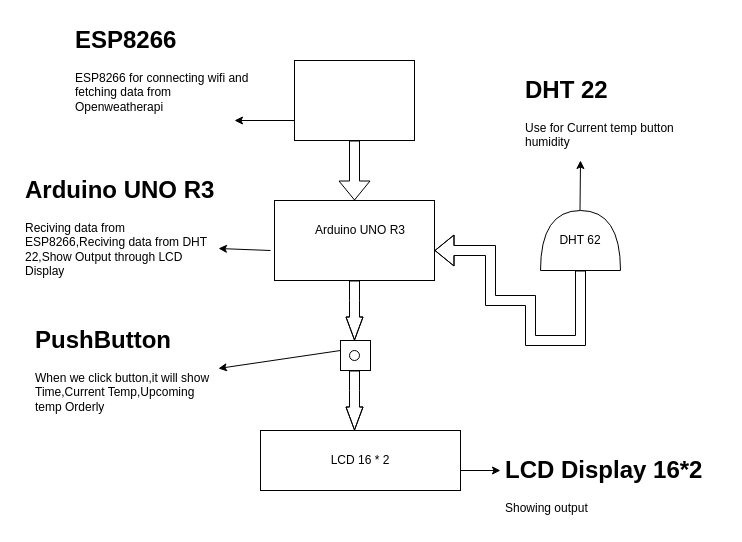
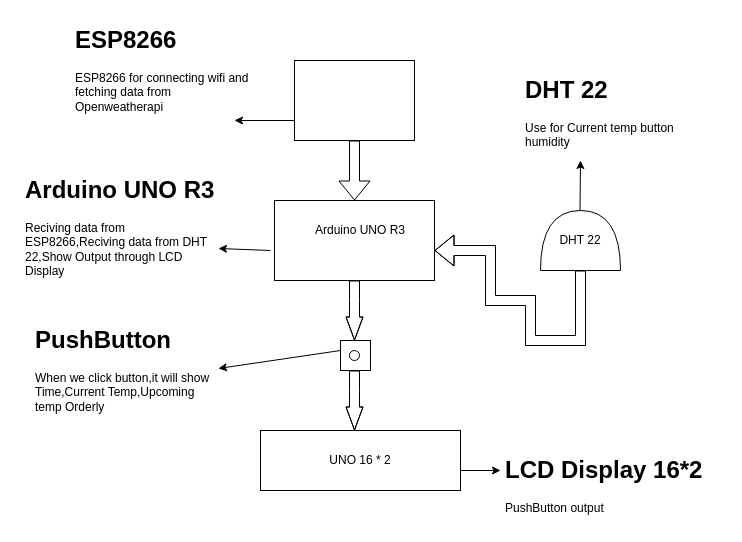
(581, 241) -> (581, 241)
(553, 455) -> (561, 455)
(361, 461) -> (361, 461)
